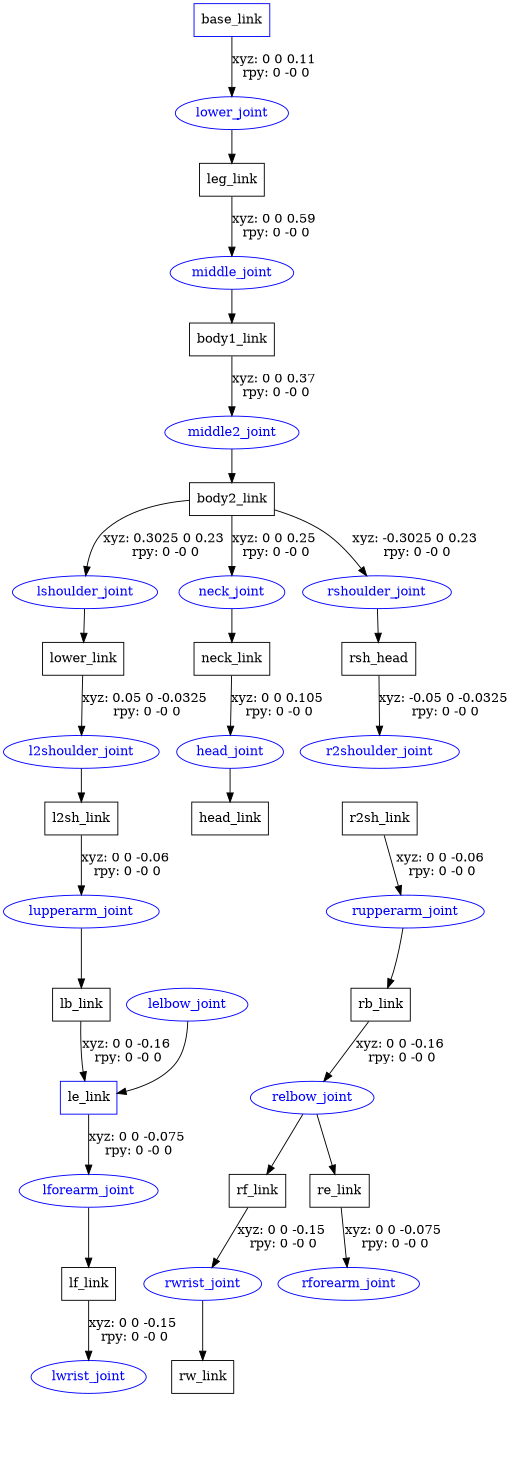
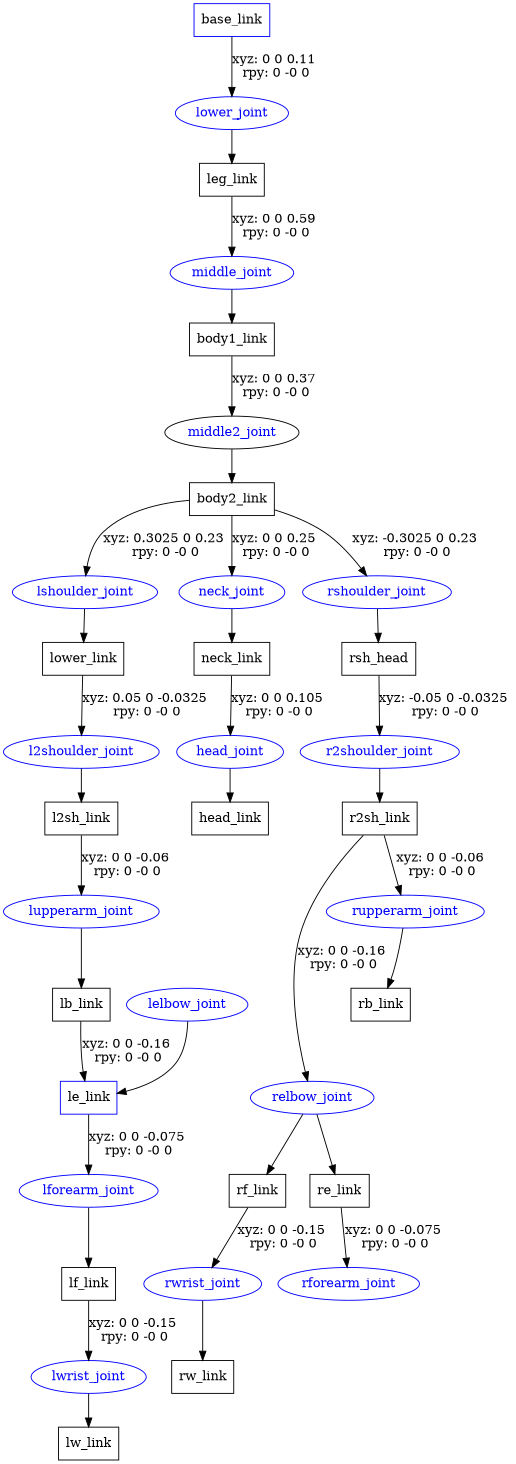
(232, 433) -> (232, 433)
none -> (380, 781)
(349, 1048) -> (298, 944)
none -> (89, 1444)
